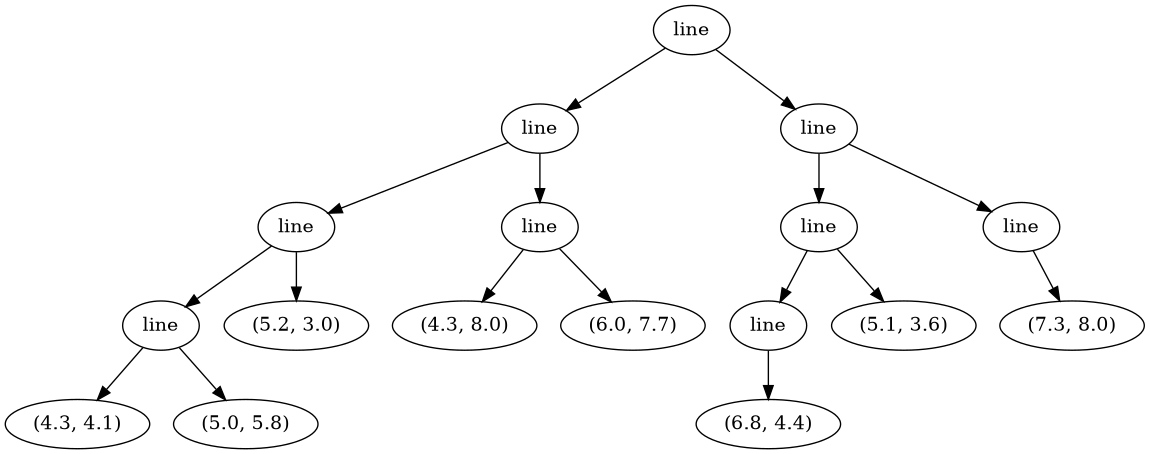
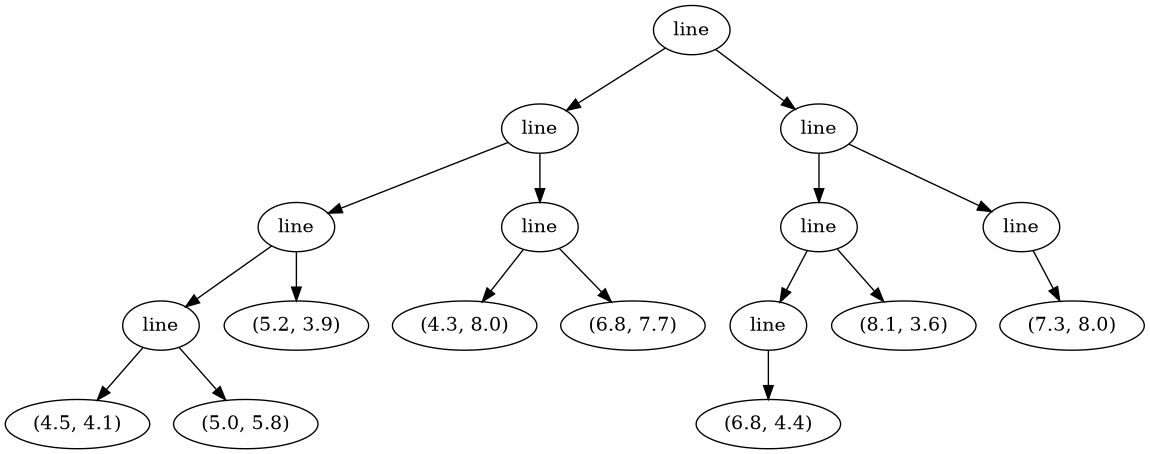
(296, 326) -> (296, 326)
(633, 326) -> (633, 326)
(904, 326) -> (904, 326)
(78, 424) -> (78, 424)
